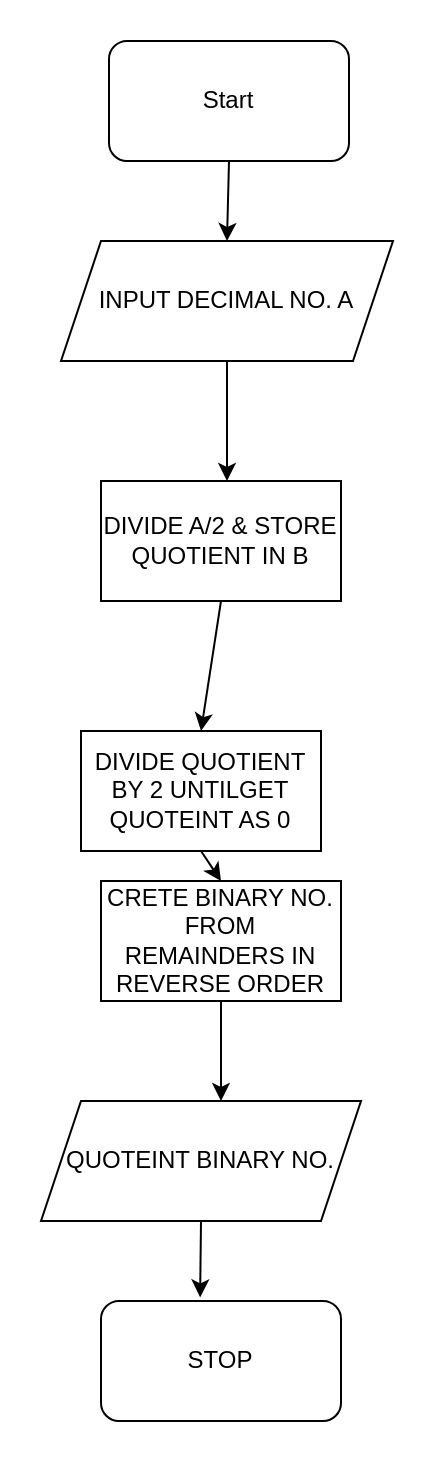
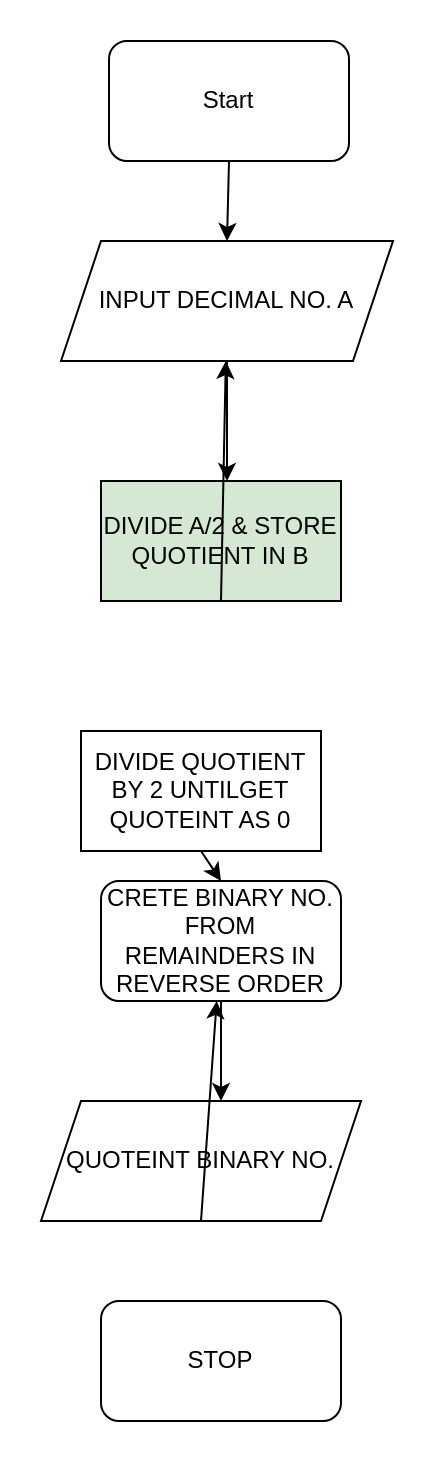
(221, 541) -> (221, 541)
(212, 660) -> (223, 514)
(221, 941) -> (221, 941)
(201, 1252) -> (208, 1118)
